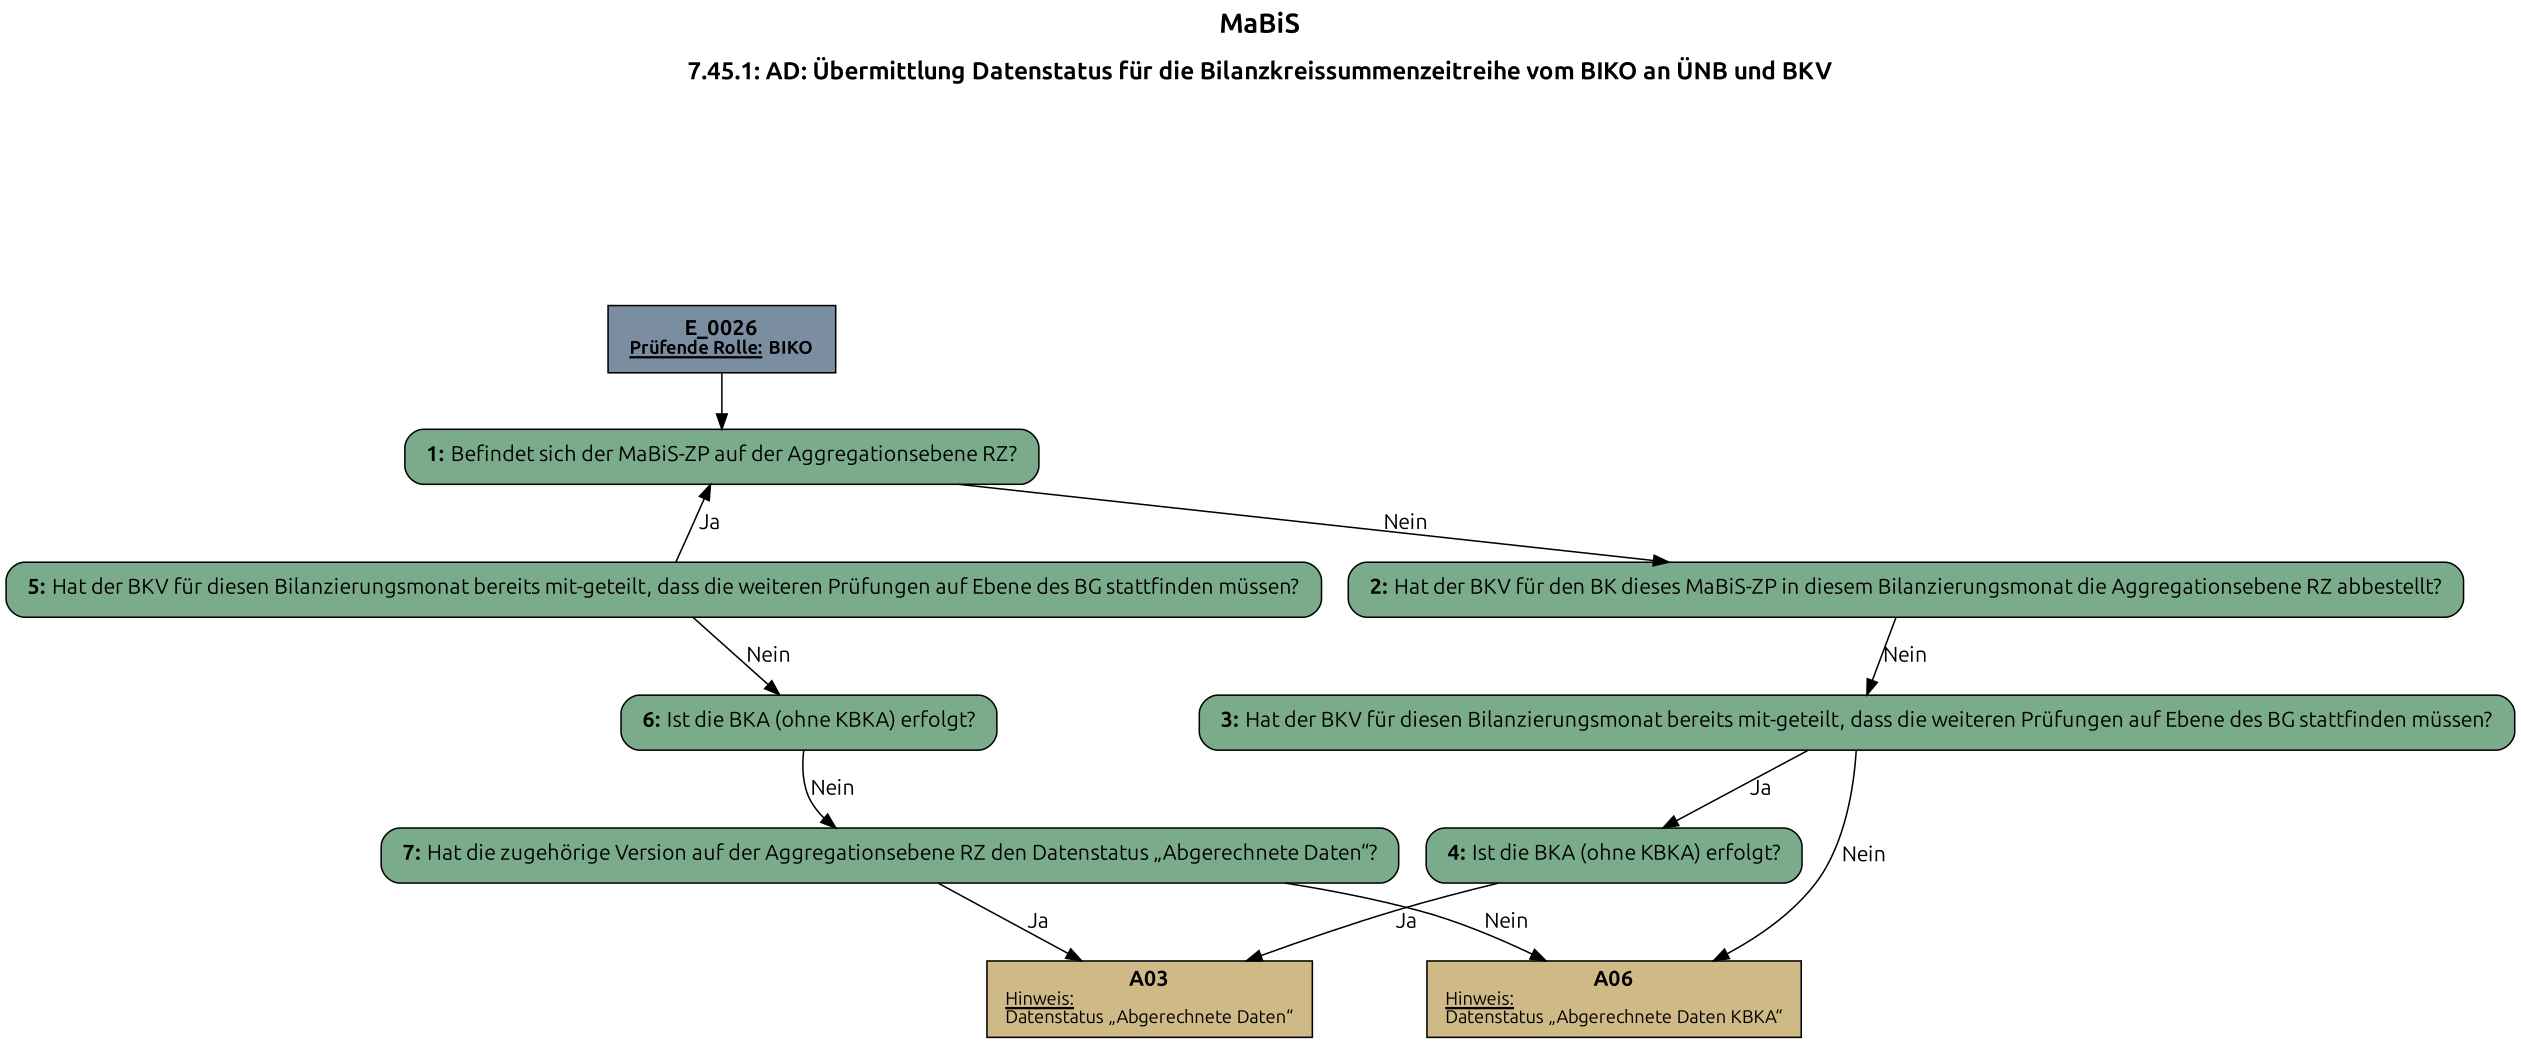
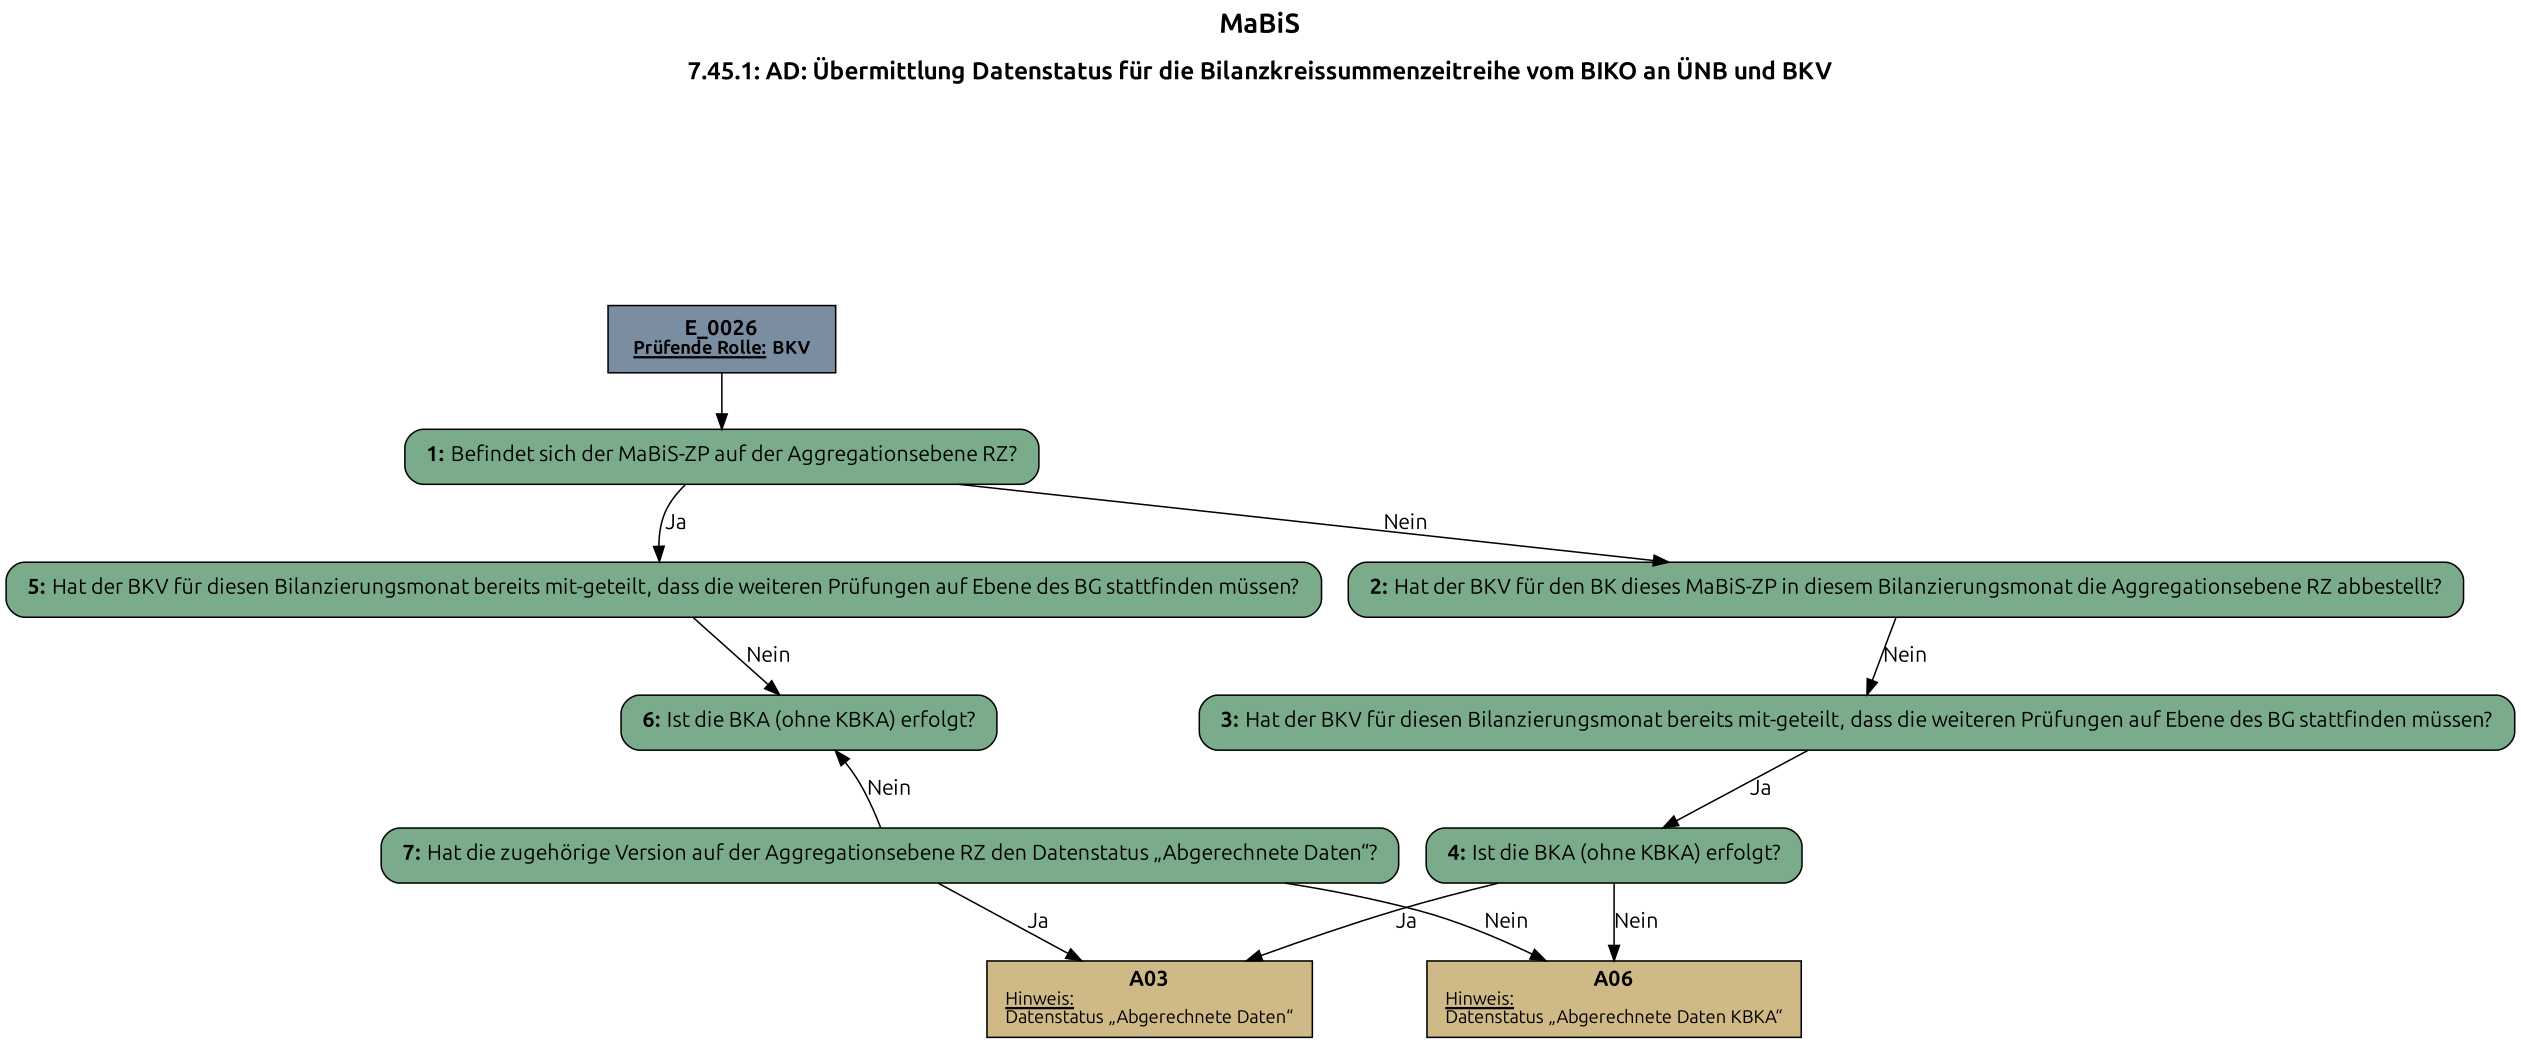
(789, 348) -> (789, 348)
(690, 530) -> (665, 512)
(805, 787) -> (865, 794)
(1823, 872) -> (1614, 914)
